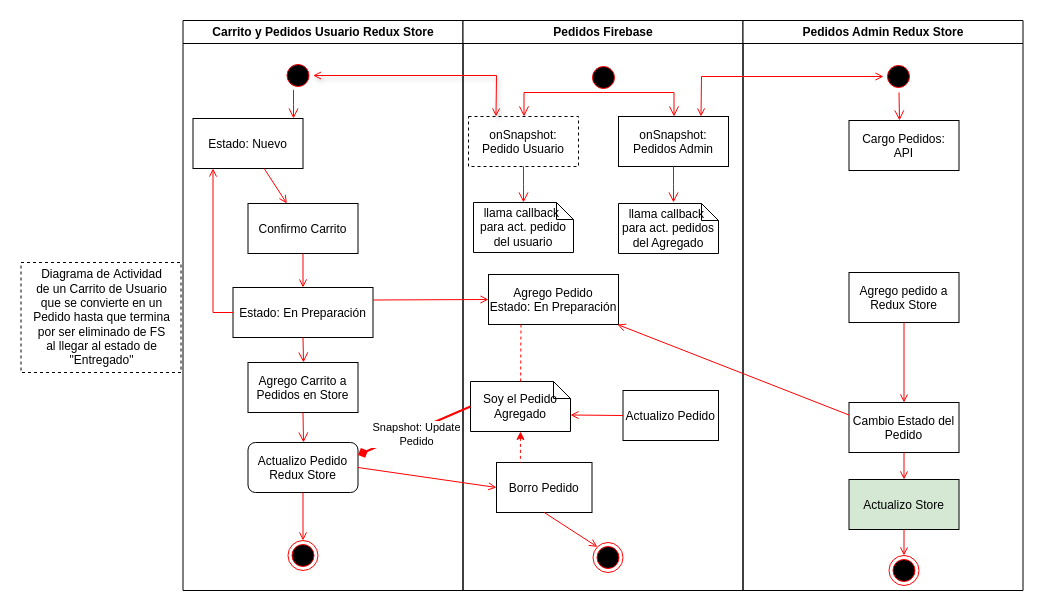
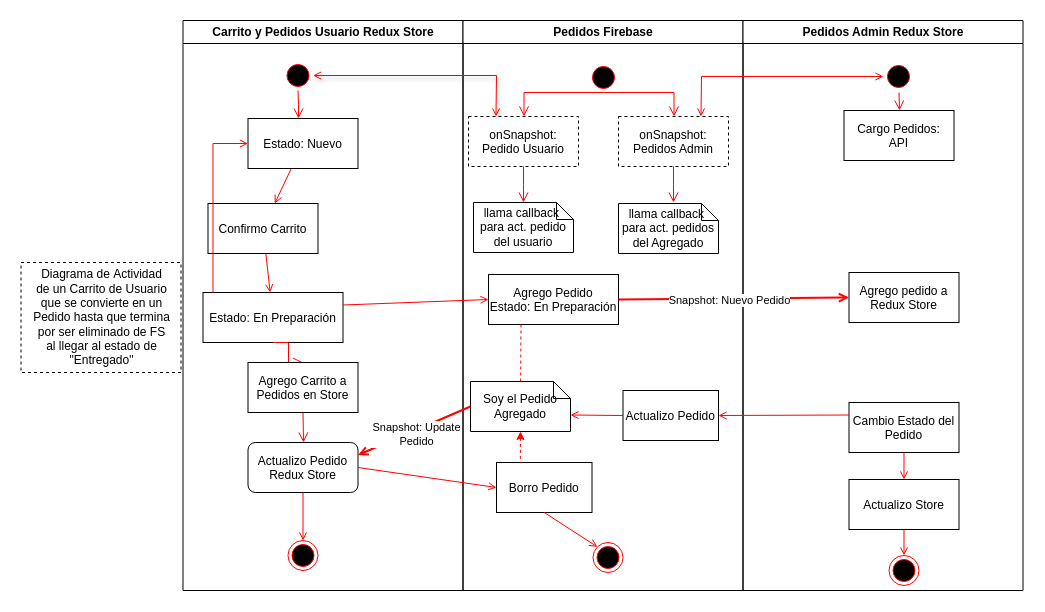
(674, 142) -> (674, 142)
(248, 144) -> (303, 144)
(904, 146) -> (899, 136)
(303, 229) -> (263, 229)
none -> (732, 299)
(303, 313) -> (273, 318)
(904, 361) -> none
(734, 370) -> (785, 415)
(368, 451) -> (365, 452)
(904, 505) -> (904, 505)
